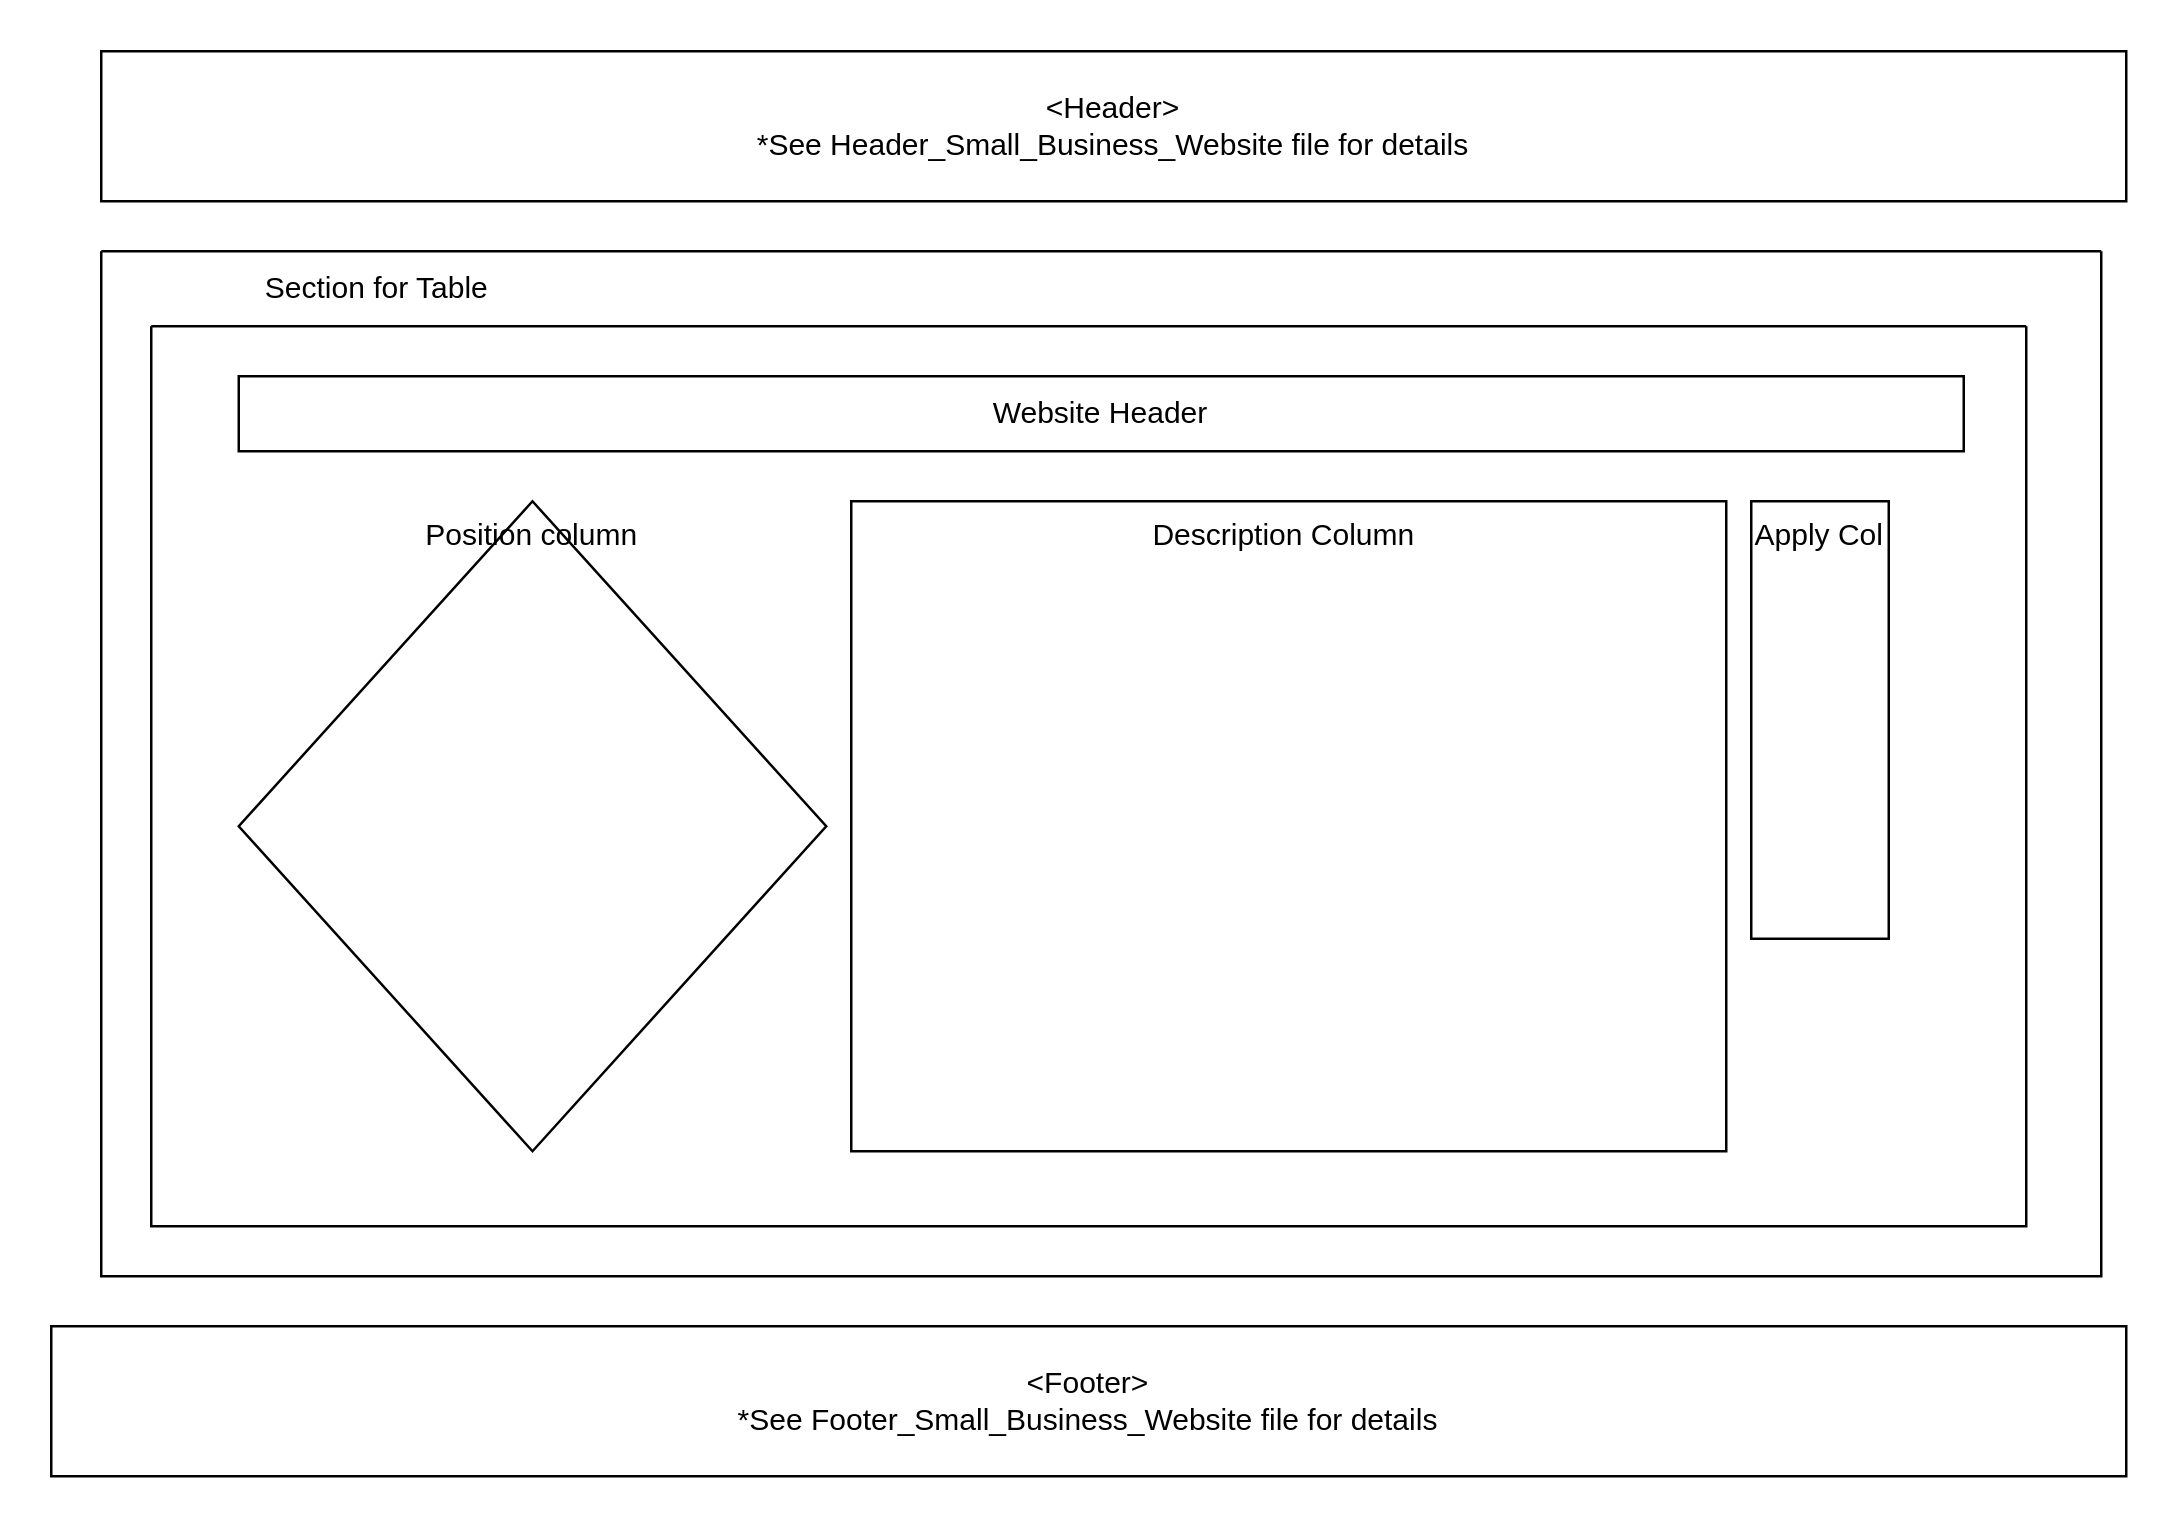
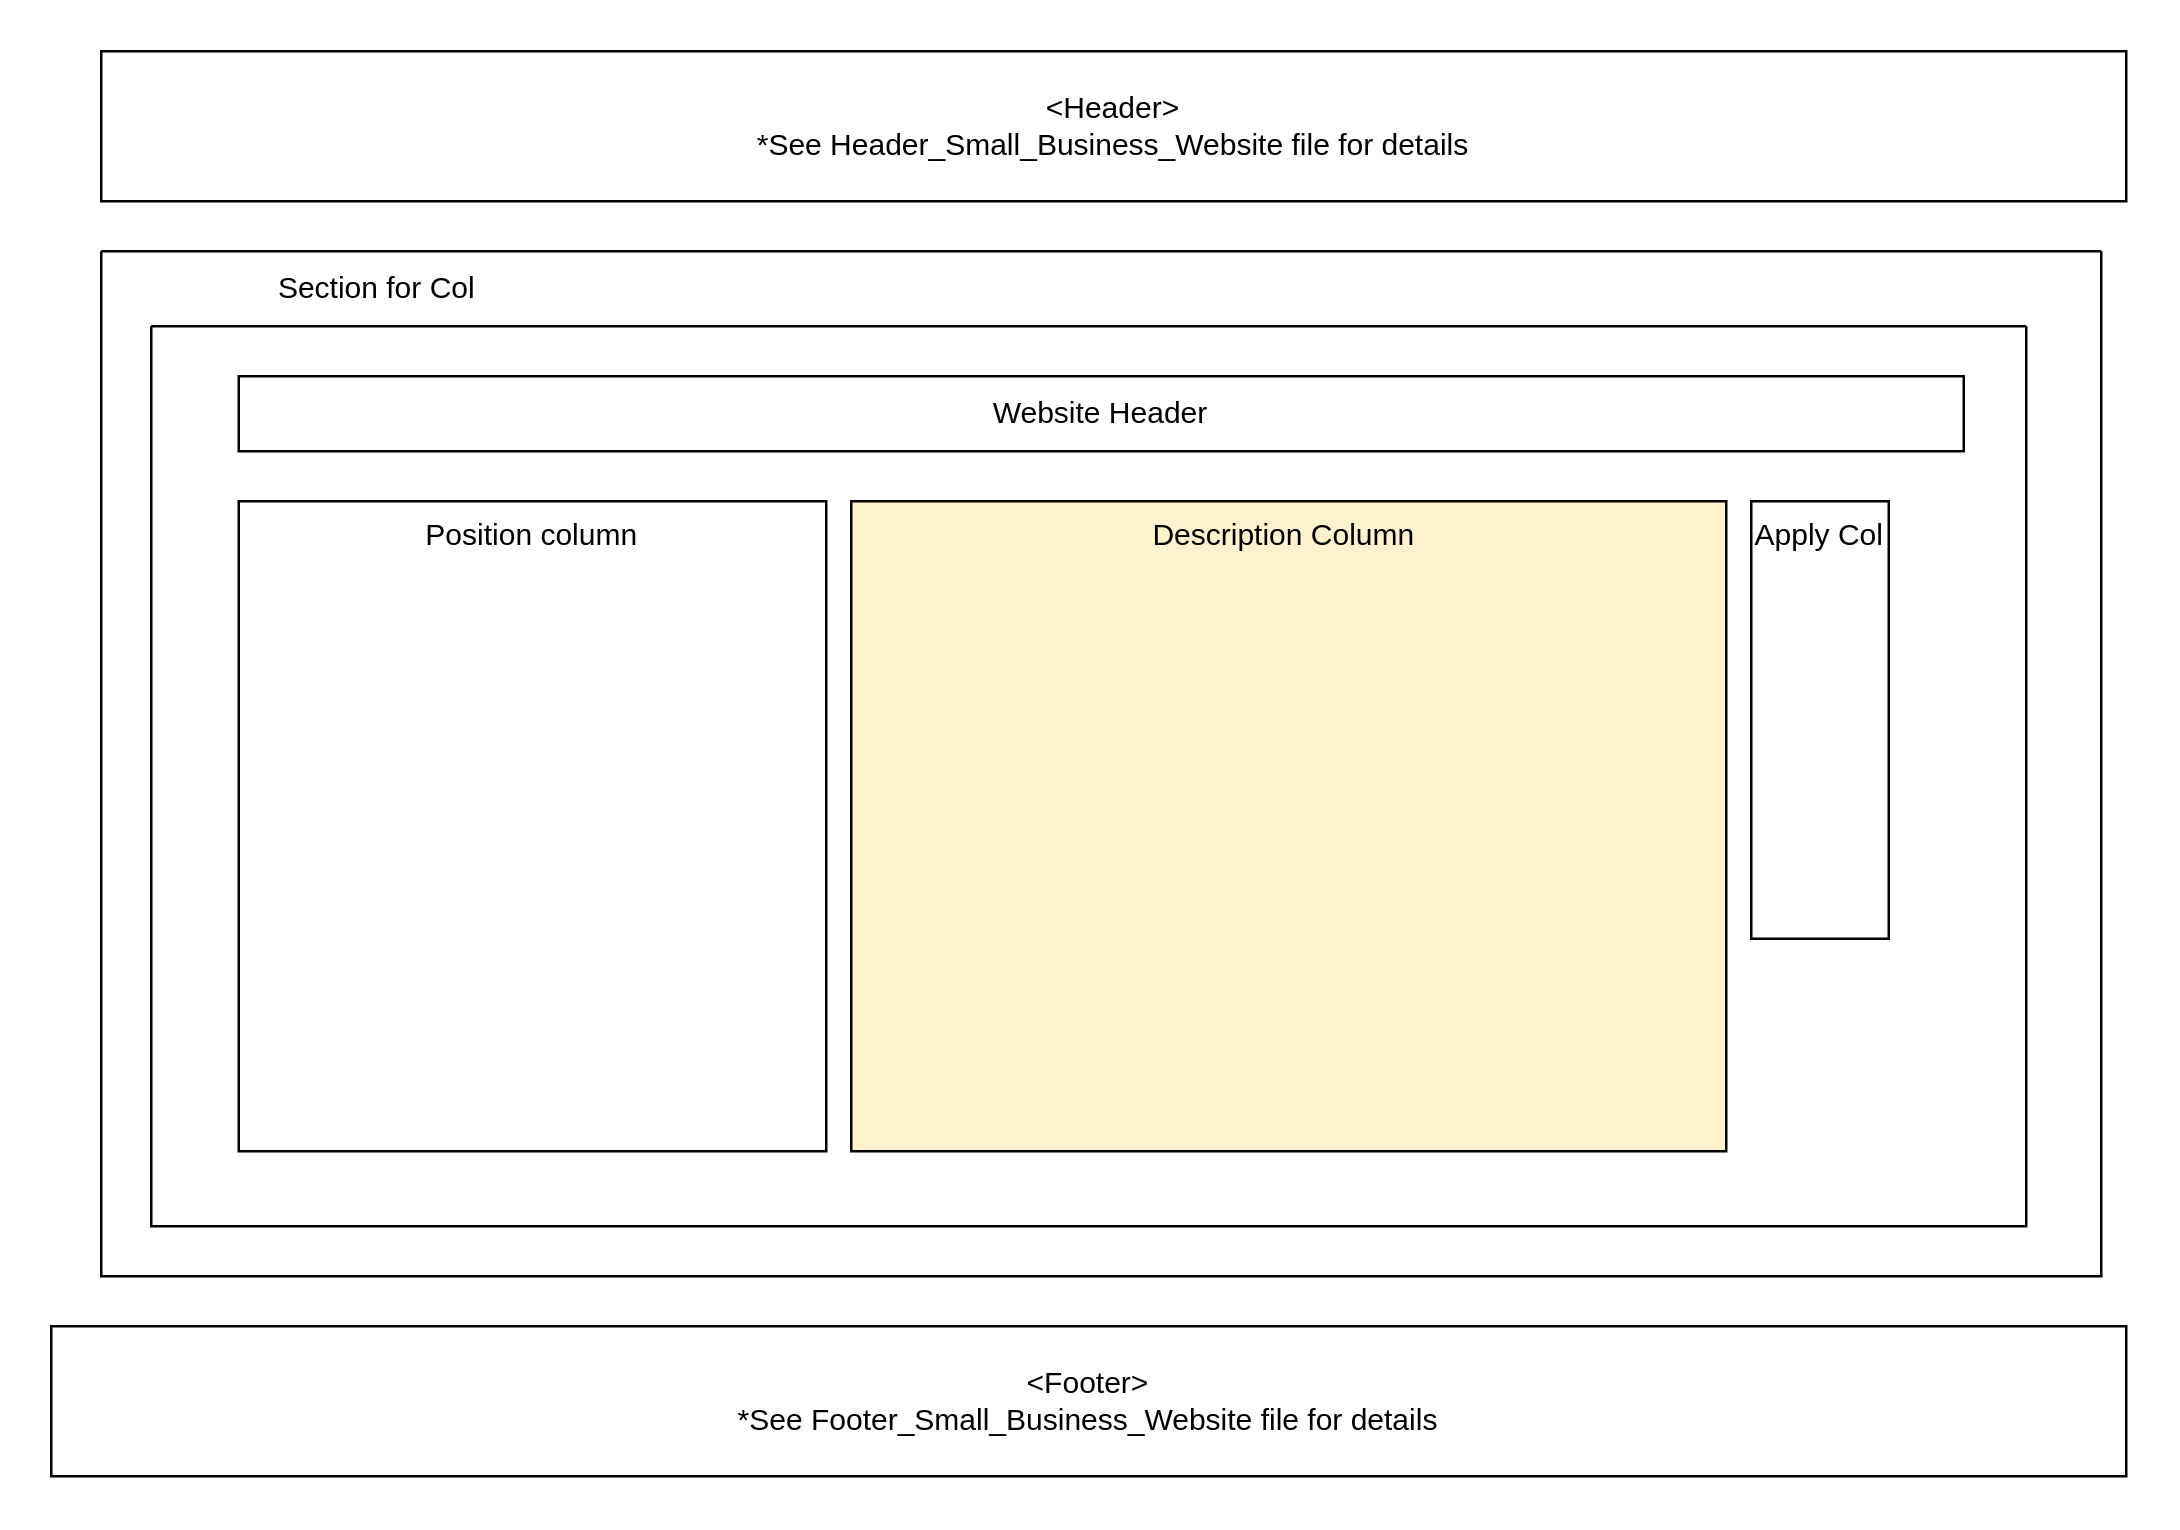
(378, 289) -> (378, 289)
(533, 826) -> (533, 826)
(1289, 826) -> (1289, 826)
